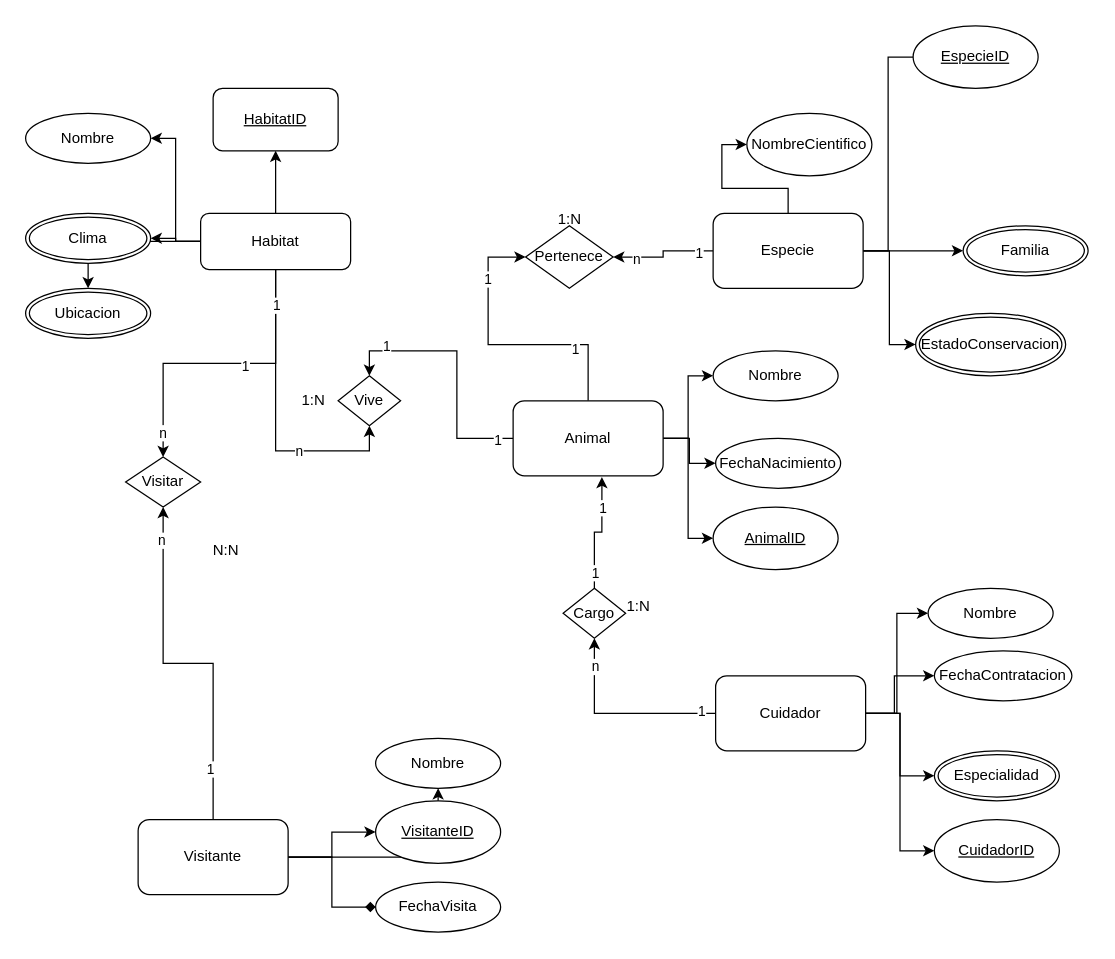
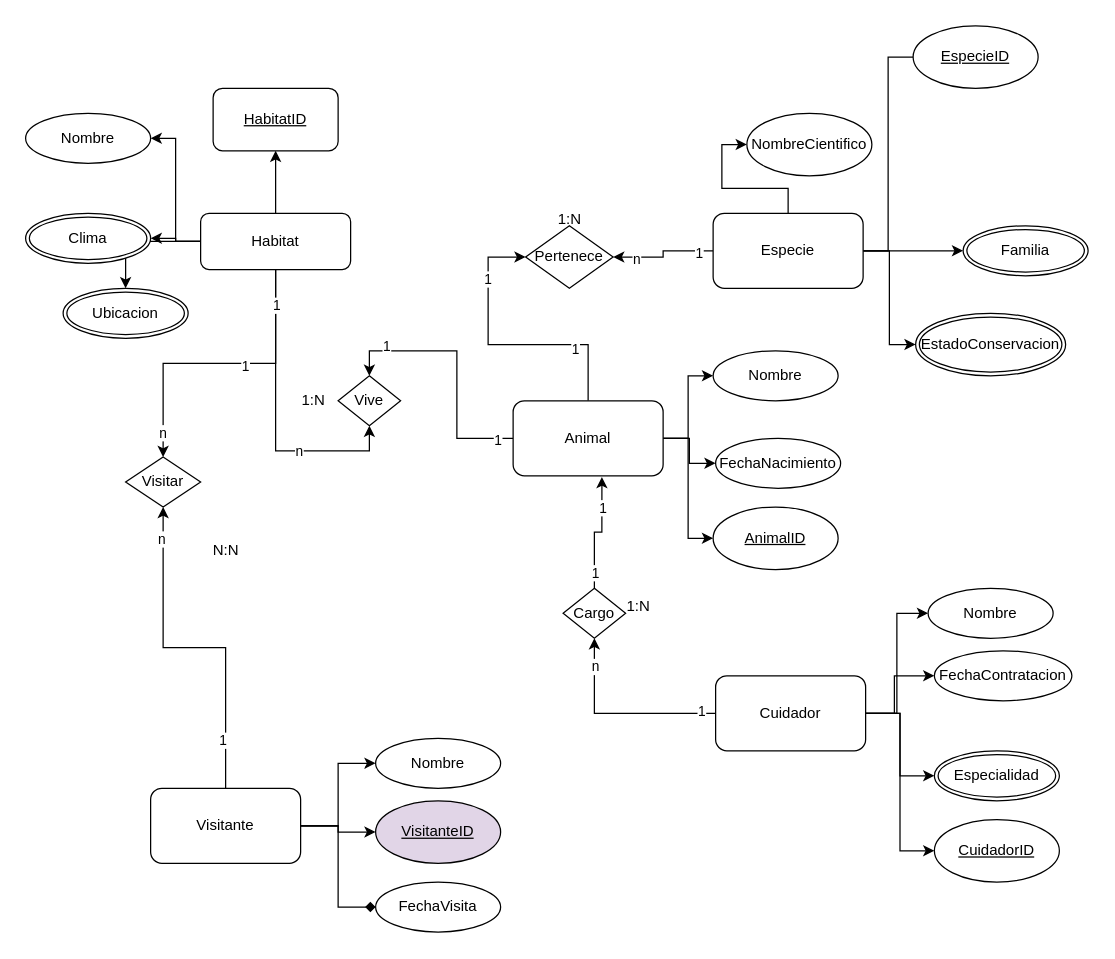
(88, 313) -> (126, 313)
(438, 832) -> (438, 832)
(213, 857) -> (226, 826)
